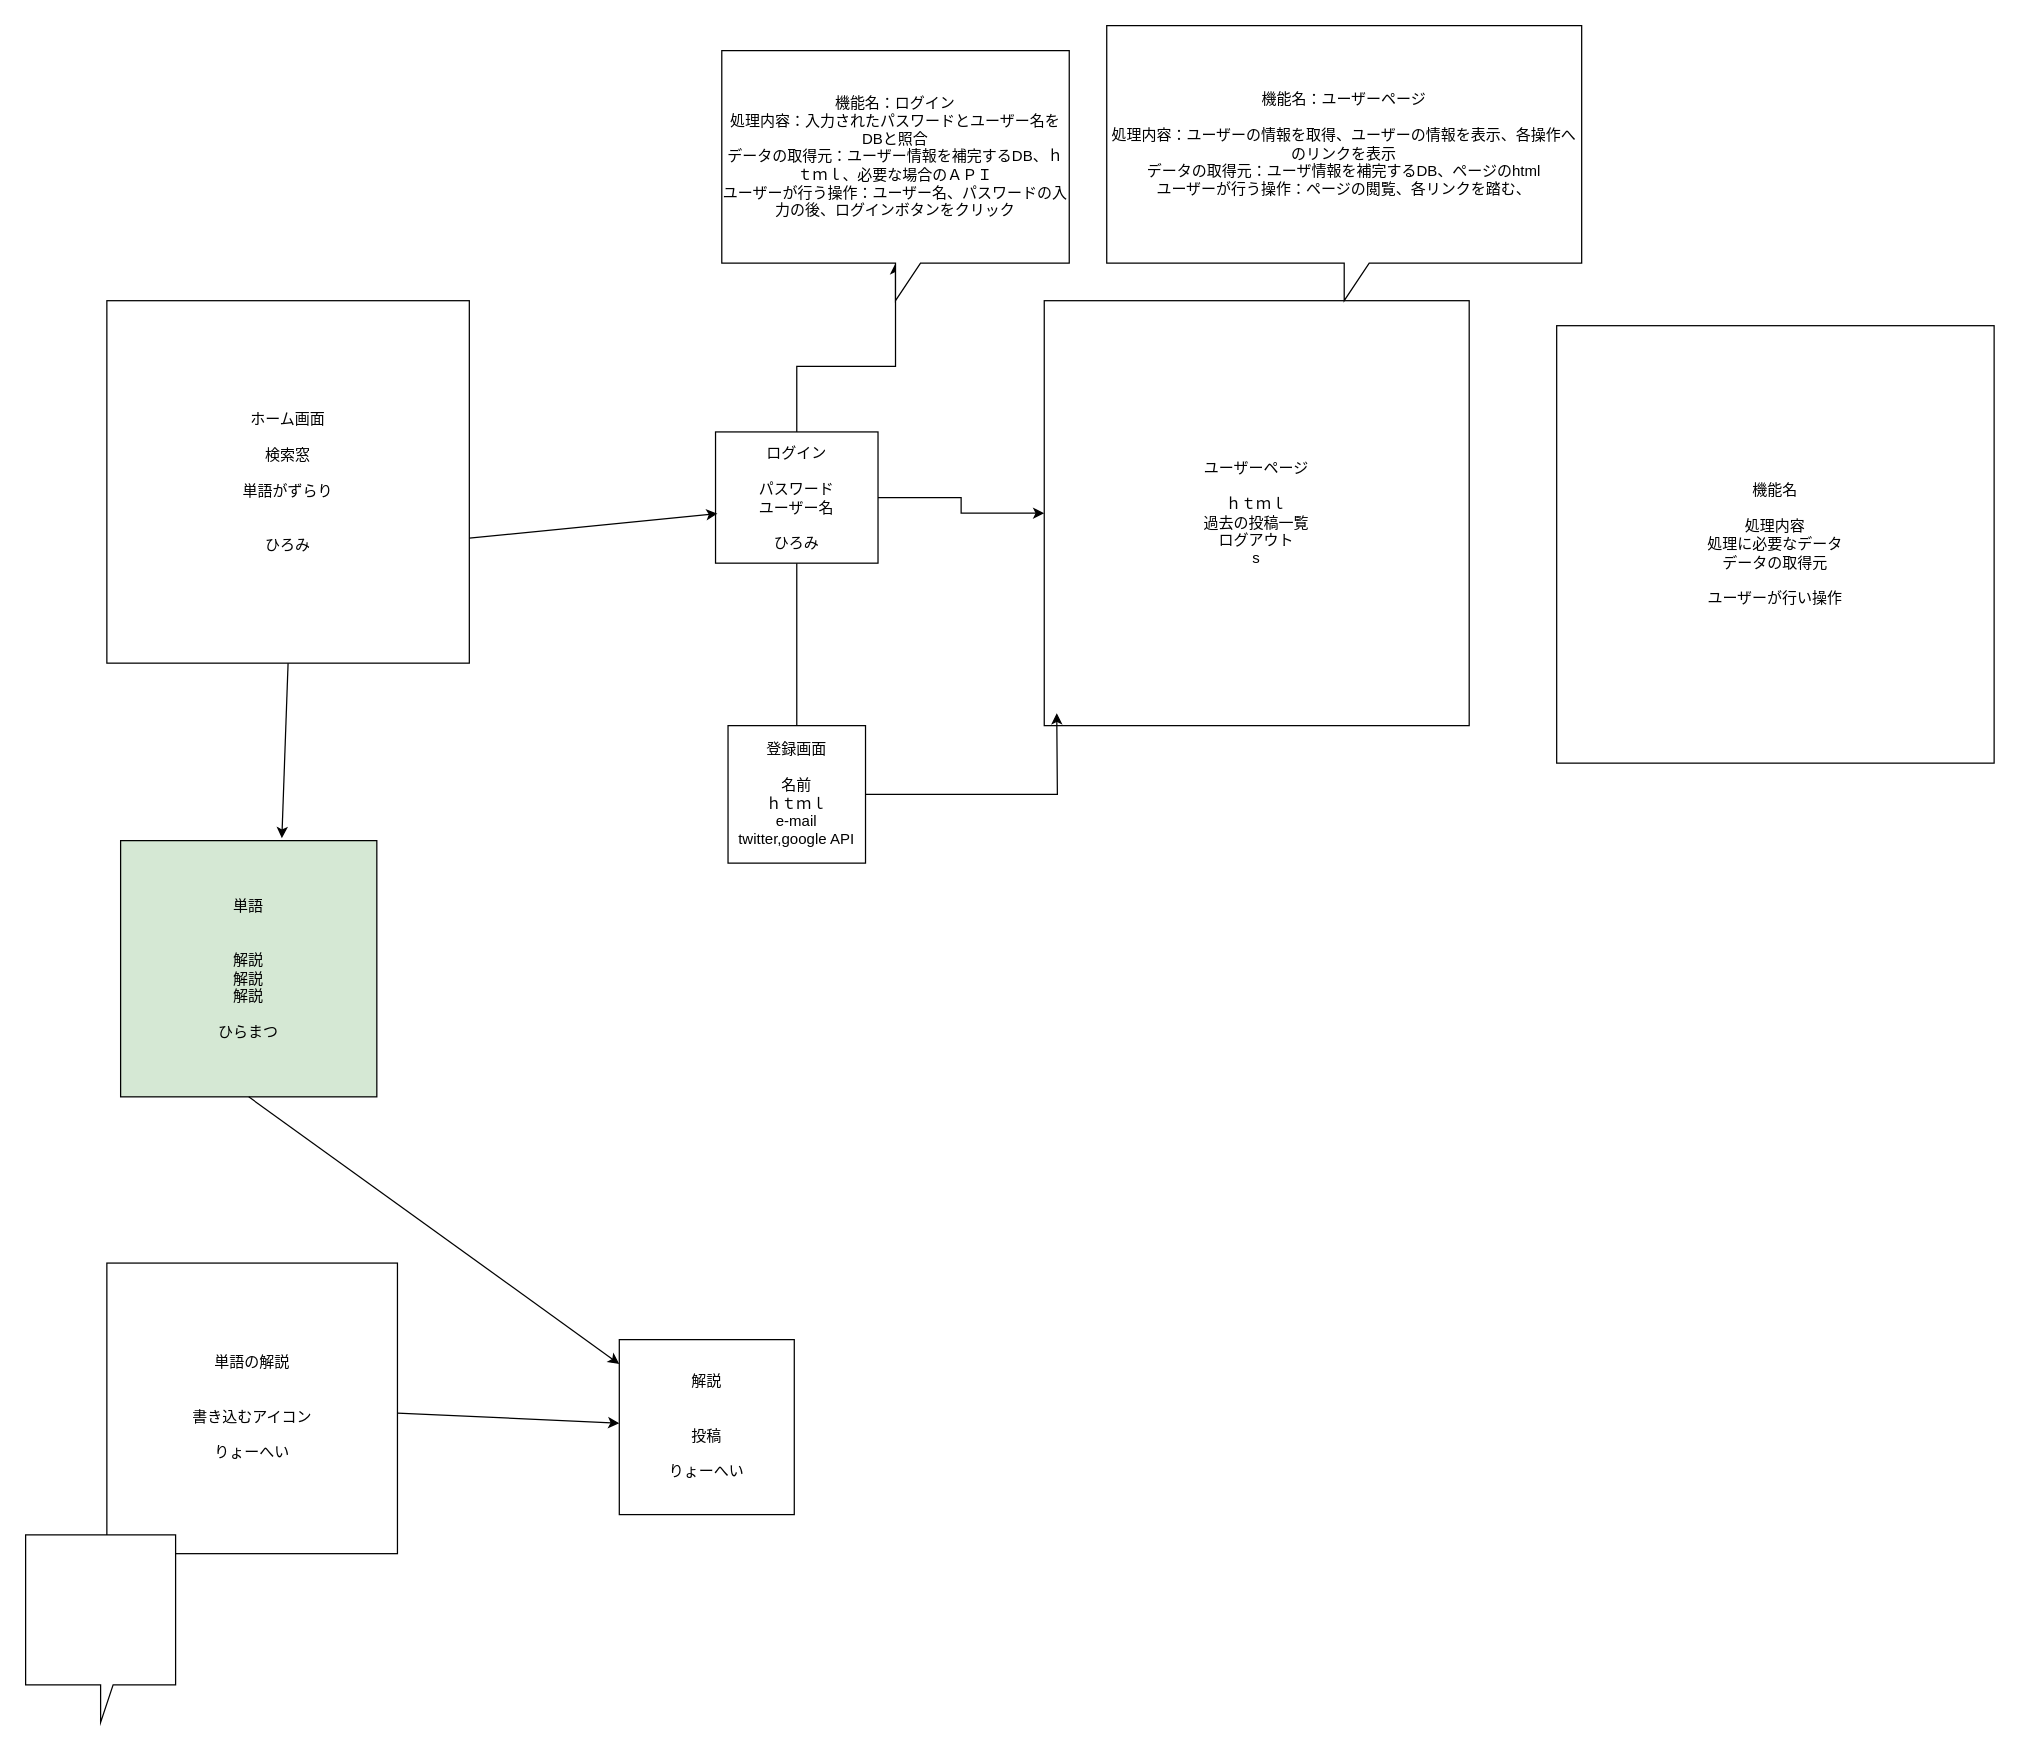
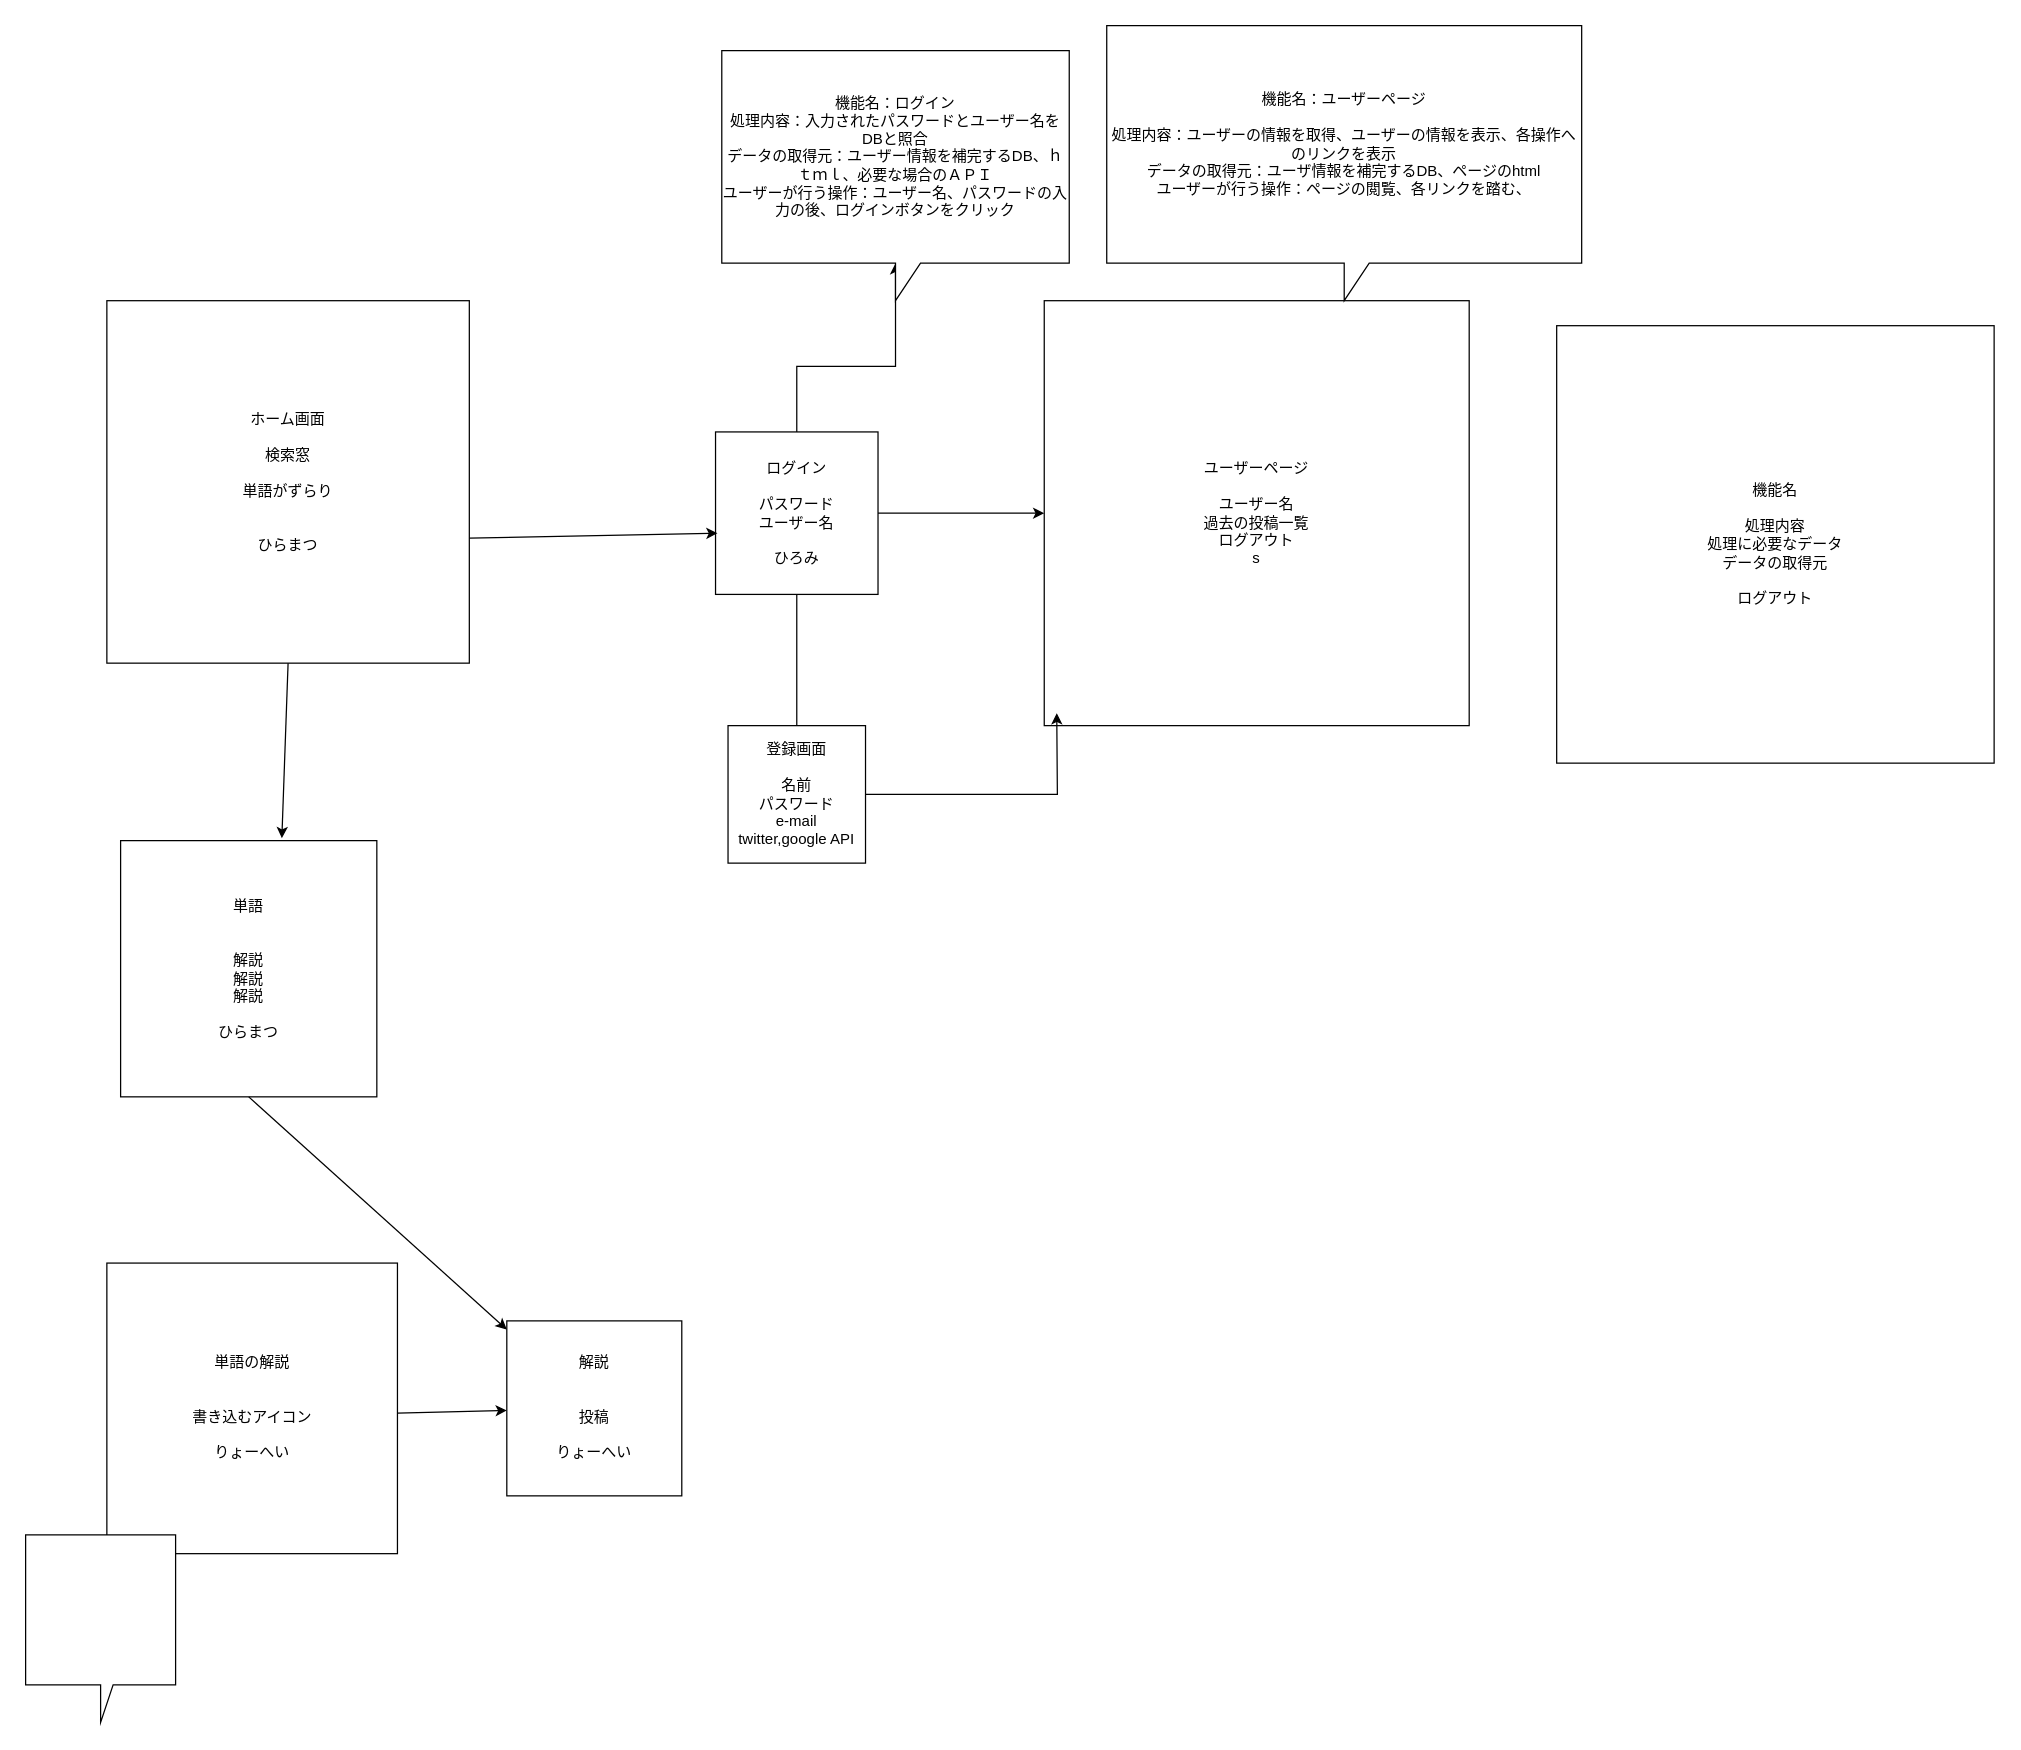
(288, 482) -> (288, 482)
(797, 498) -> (797, 513)
(1257, 513) -> (1257, 513)
(1776, 544) -> (1776, 544)
(797, 794) -> (797, 794)
(249, 969) -> (249, 969)
(707, 1427) -> (594, 1408)
